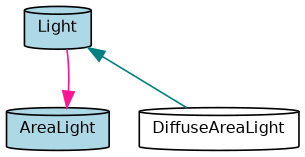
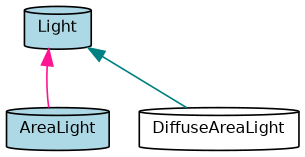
(69, 70) -> (47, 87)
